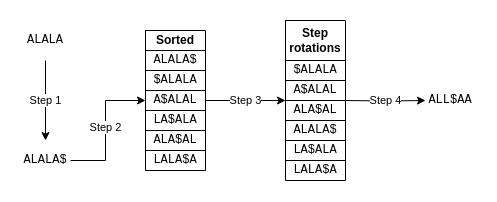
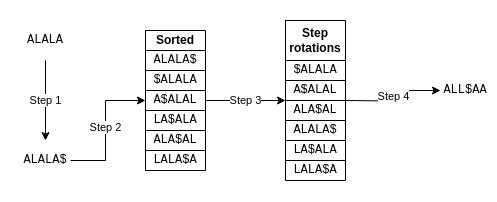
(451, 101) -> (466, 91)
